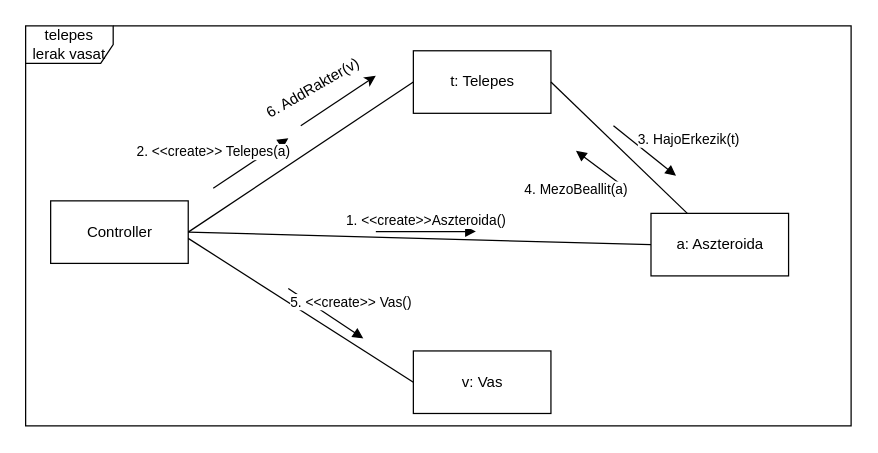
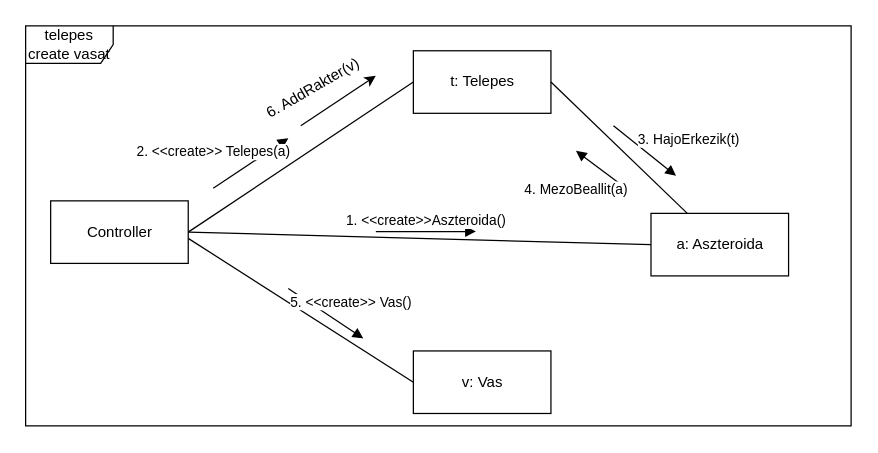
(69, 44) -> (69, 44)
